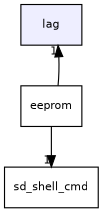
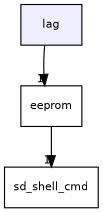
(59, 71) -> (44, 60)
